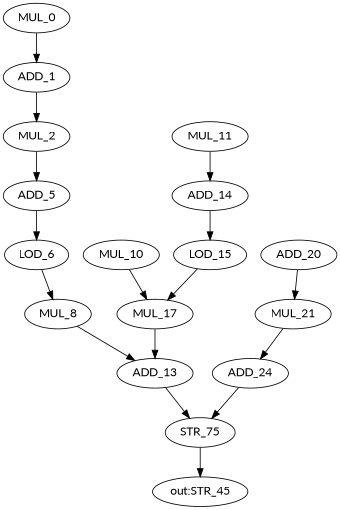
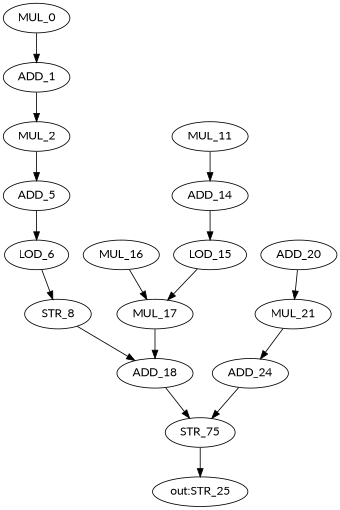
(121, 255) -> (121, 255)
(58, 314) -> (58, 314)
(155, 373) -> (155, 373)
(200, 492) -> (200, 492)
